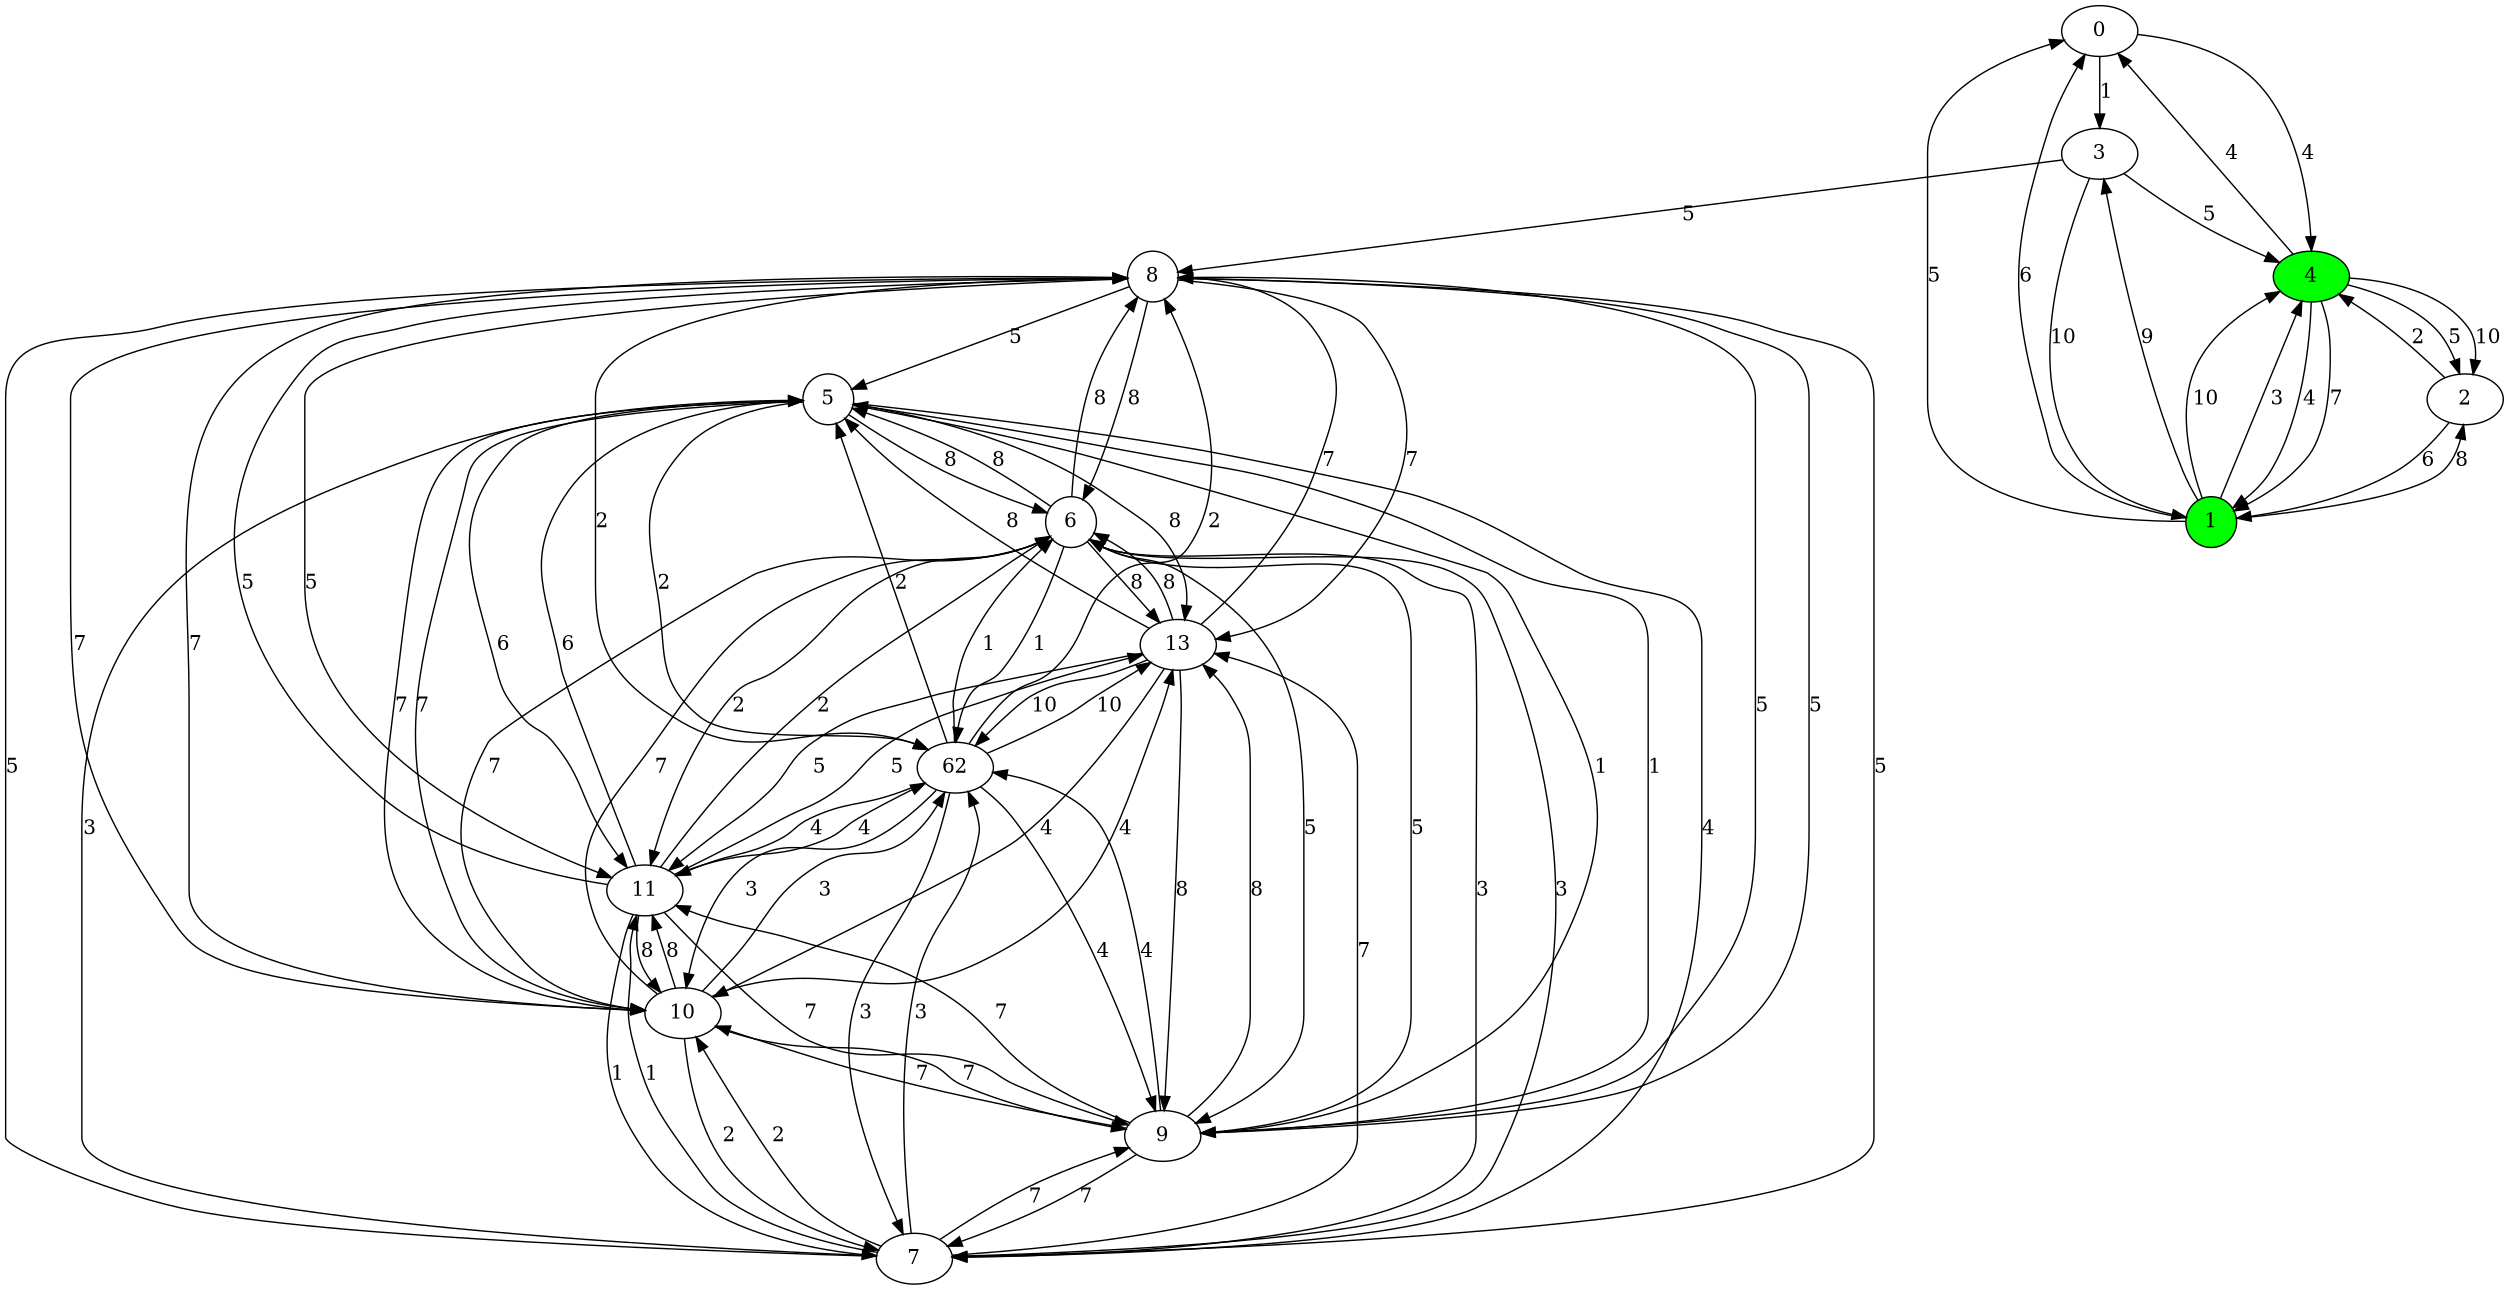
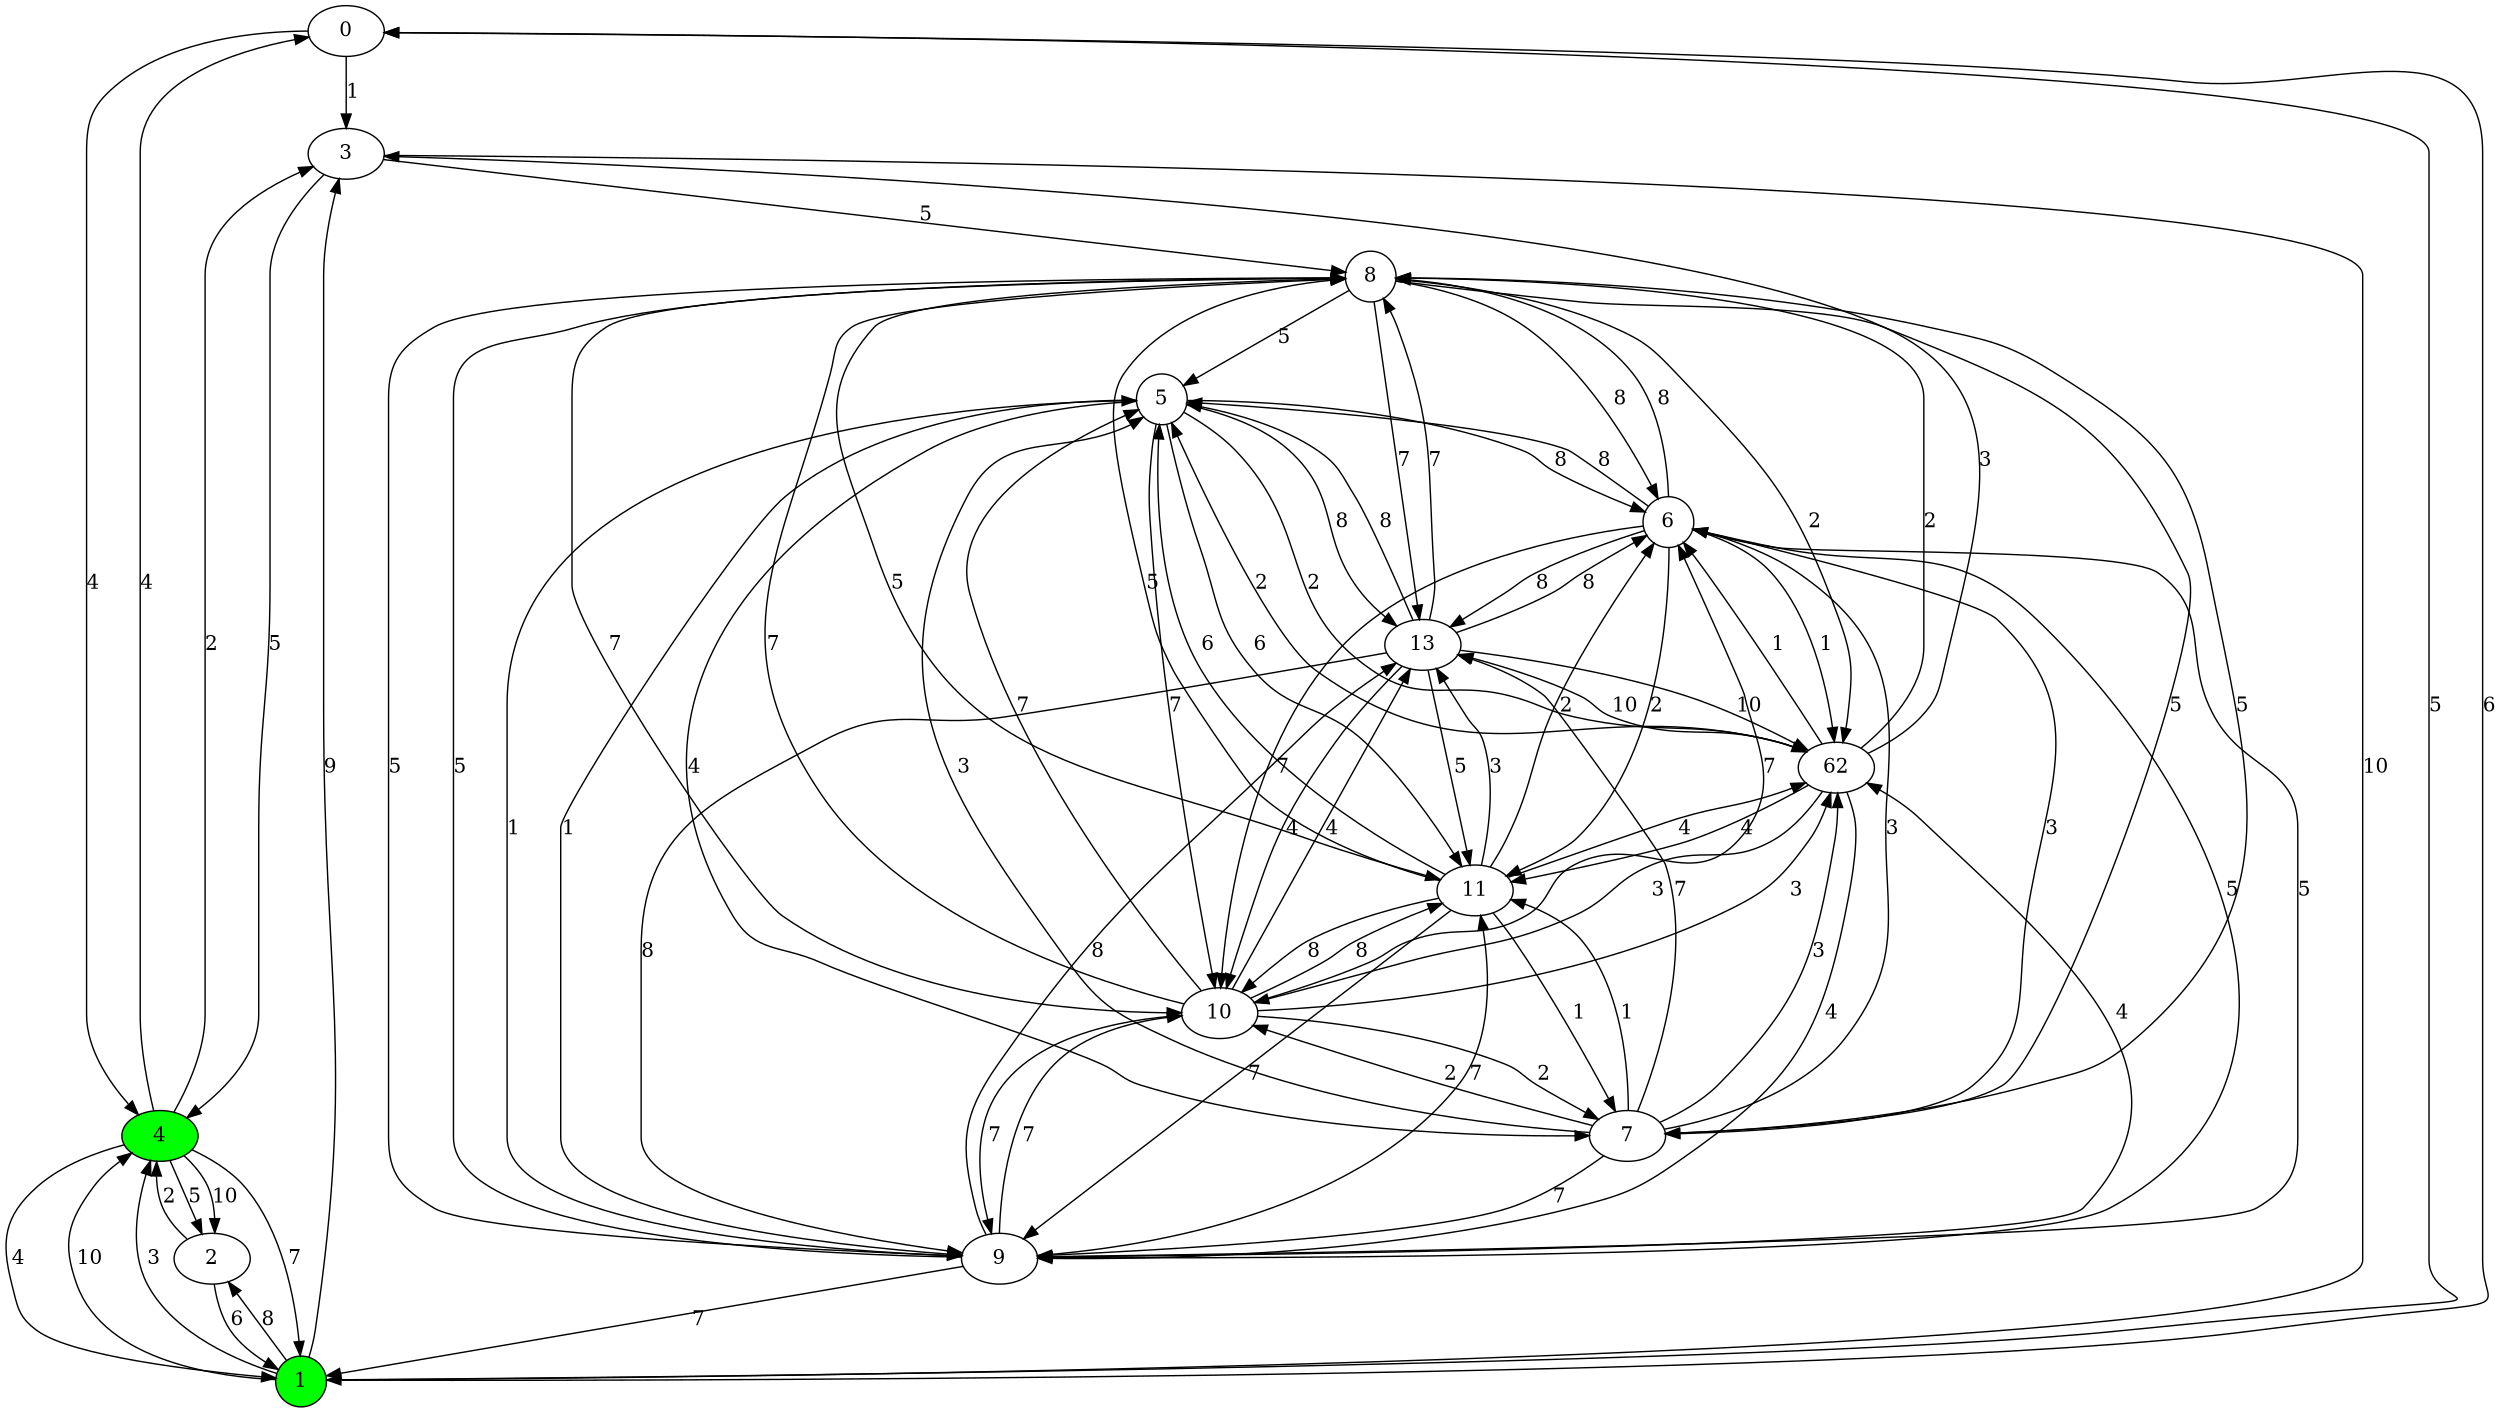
none -> (205, 623)
(897, 768) -> (1496, 768)
(857, 1001) -> (1398, 226)
(1052, 1204) -> (652, 1320)
